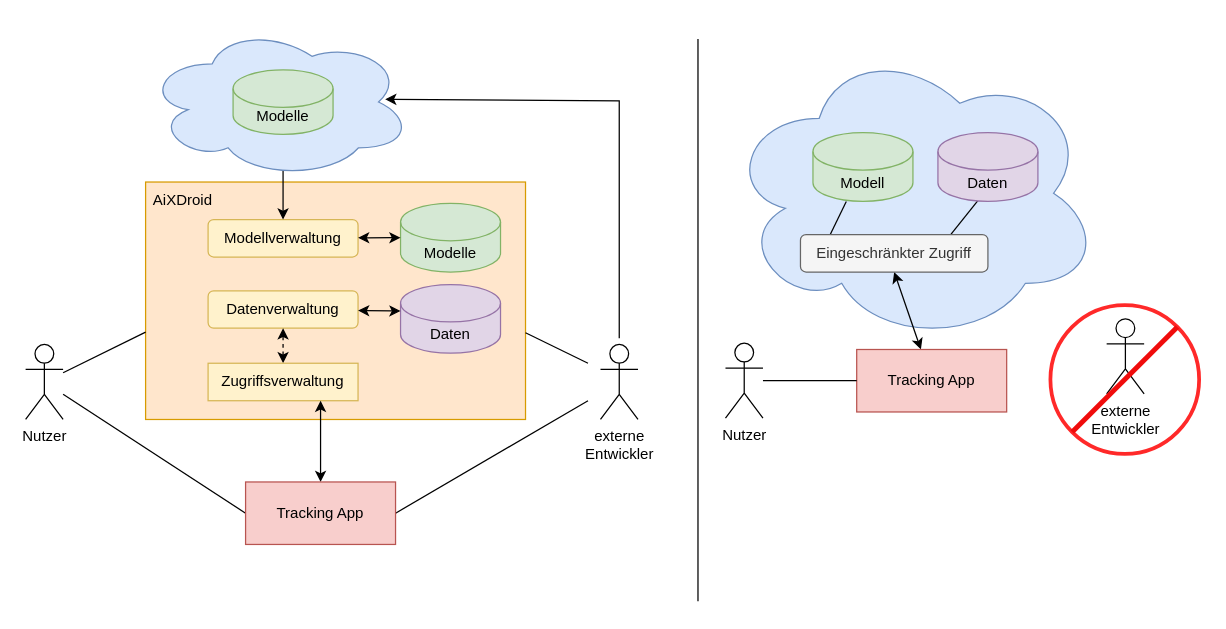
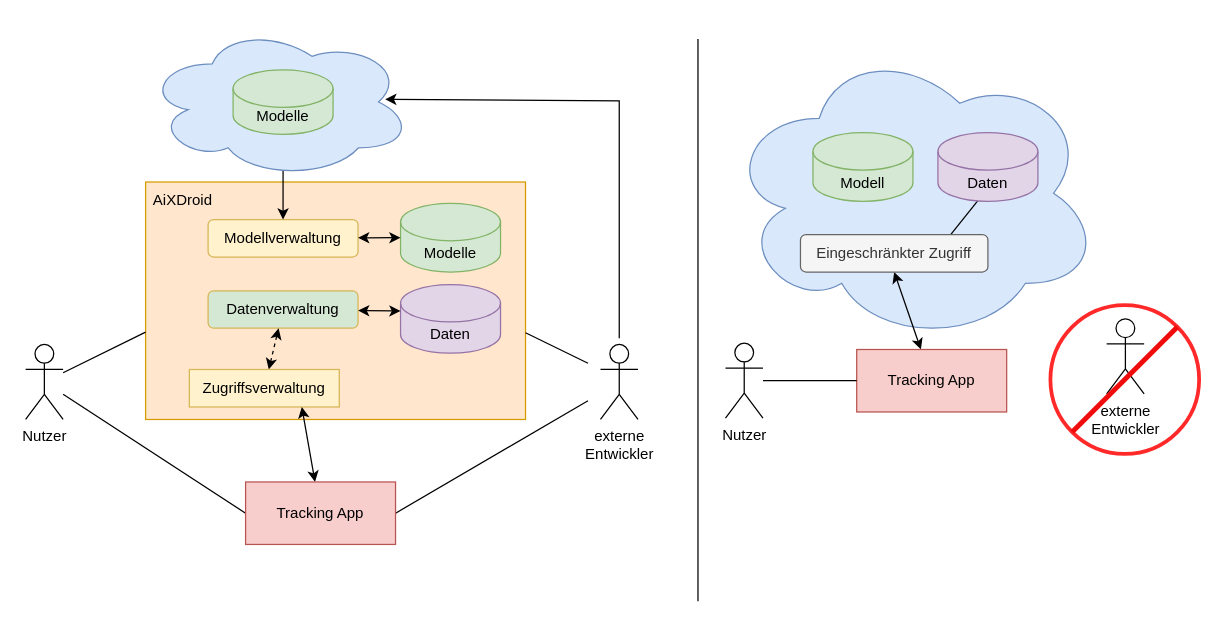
(838, 218) -> none
(283, 309) -> (283, 309)
(283, 382) -> (264, 388)
